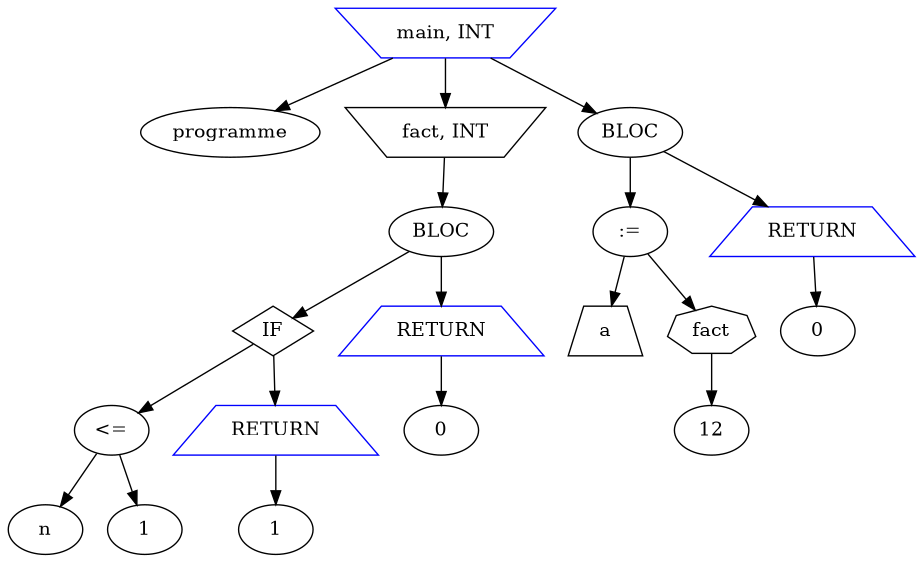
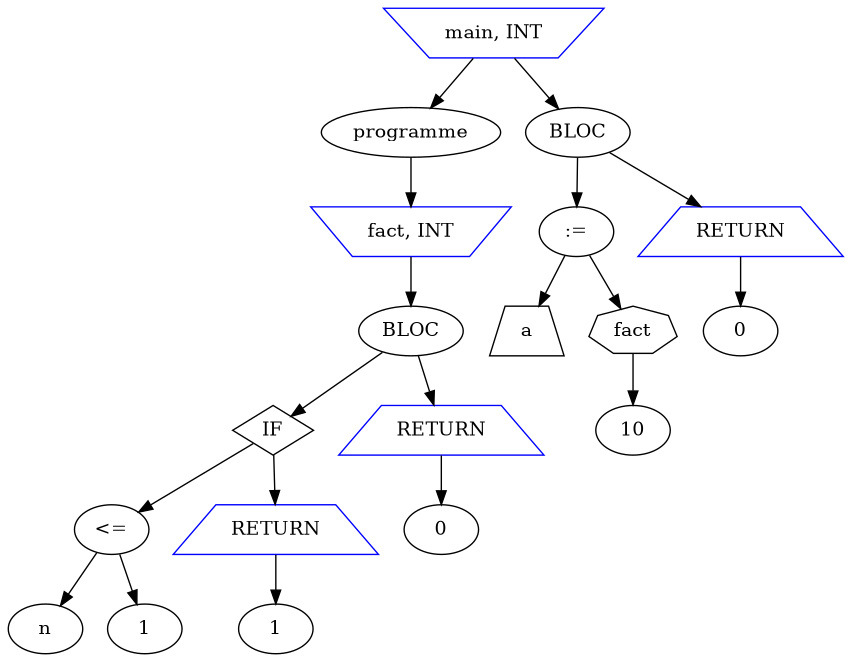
(445, 76) -> (411, 175)
(445, 132) -> (411, 232)
(712, 430) -> (633, 430)
